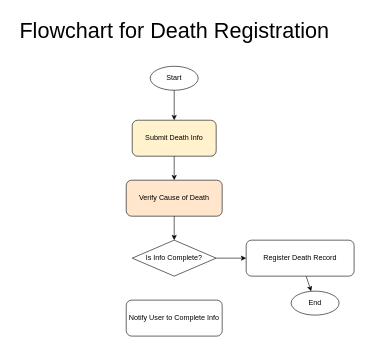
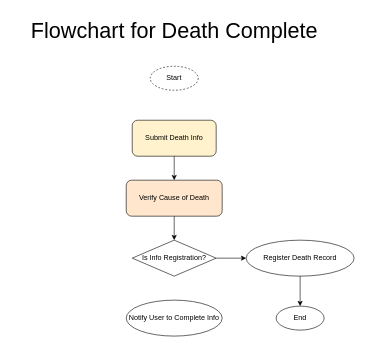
(175, 30) -> (175, 30)
(174, 78) -> (174, 78)
(174, 114) -> none
(174, 258) -> (174, 258)
(300, 258) -> (300, 258)
(315, 303) -> (300, 318)
(174, 318) -> (174, 318)
